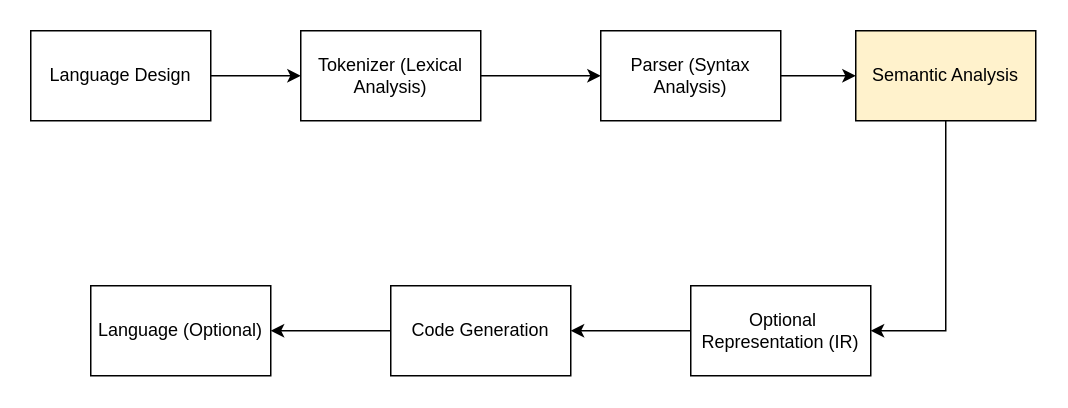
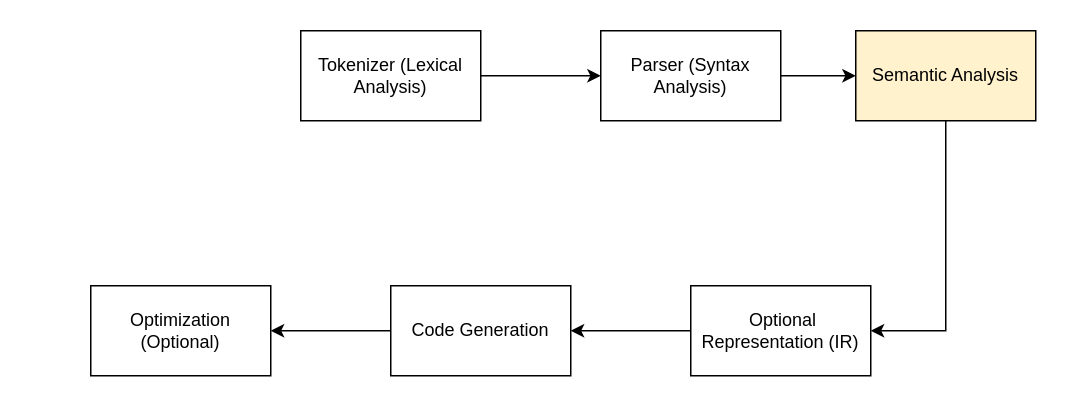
(121, 76) -> none
(251, 76) -> none
(181, 331) -> (181, 331)
